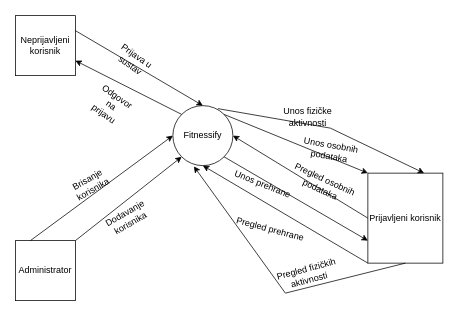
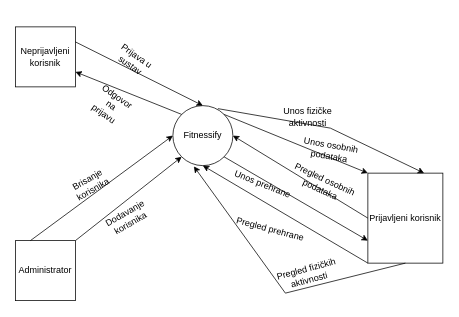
(45, 45) -> (45, 57)
